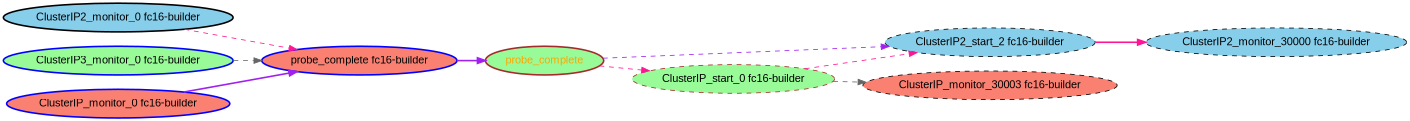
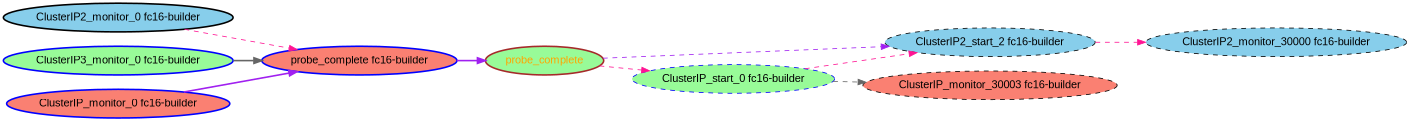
(1116, 42) -> (1116, 42)
(244, 61) -> (244, 61)
(733, 79) -> (733, 79)
